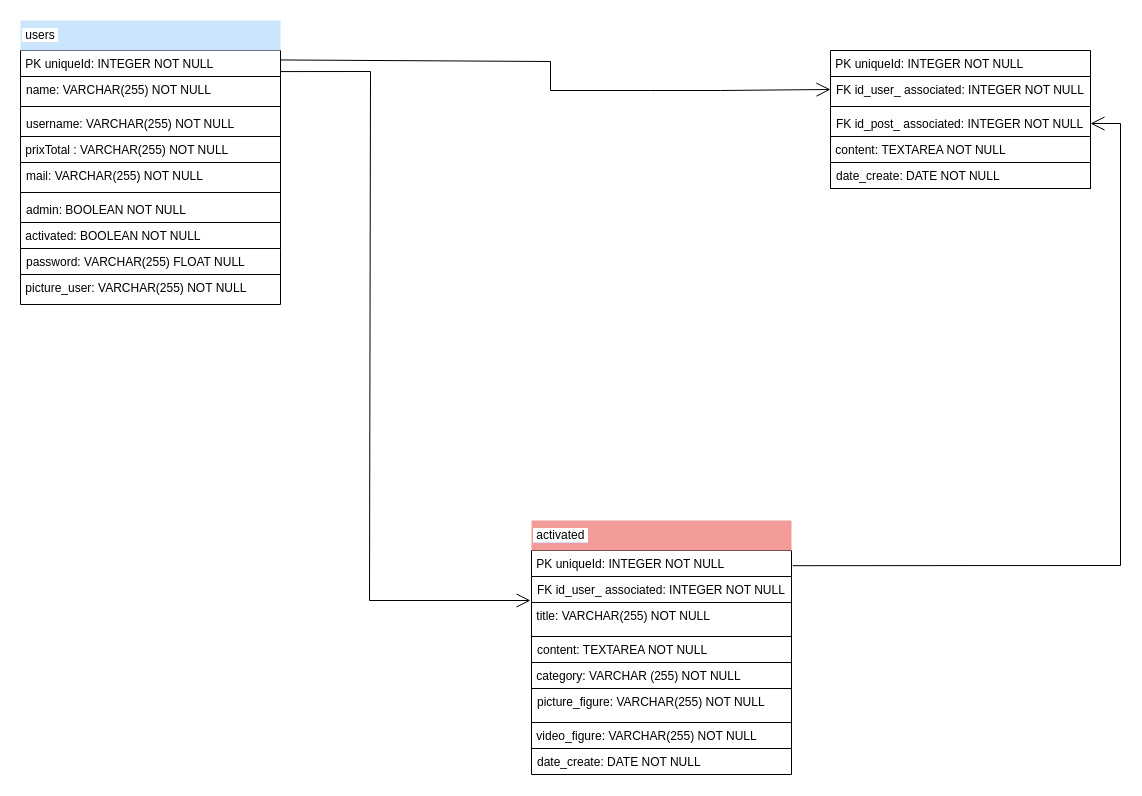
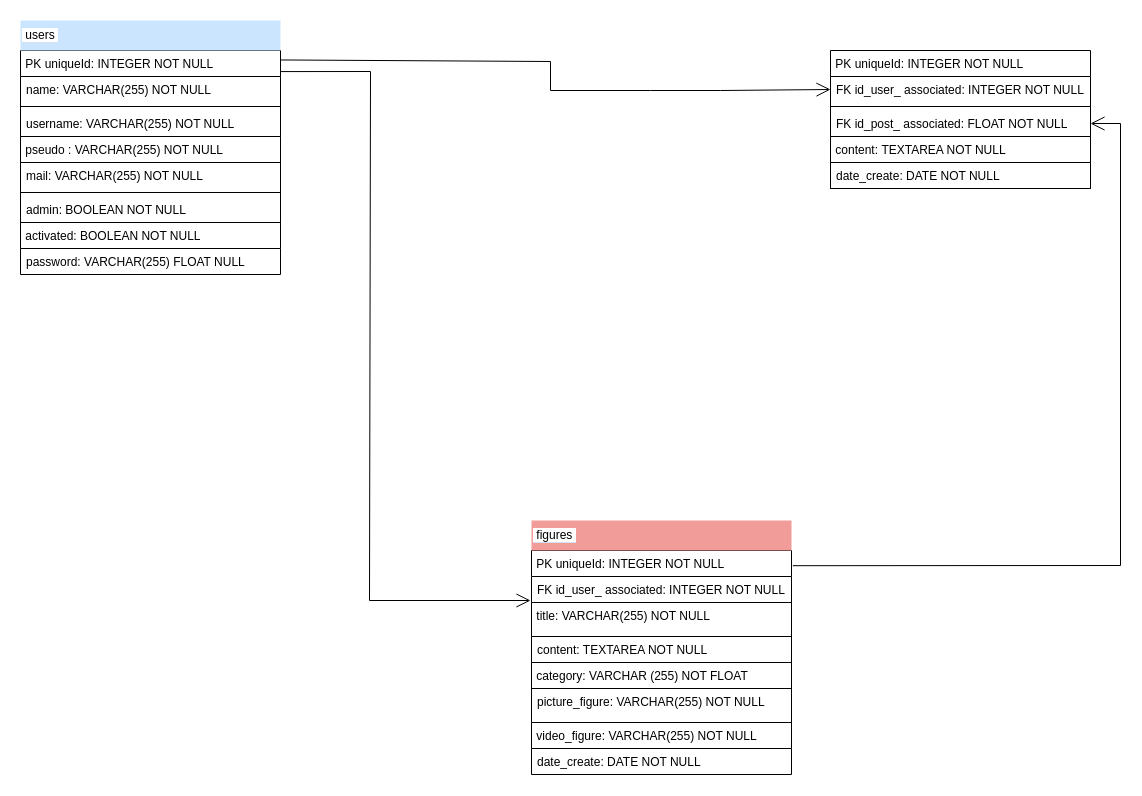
(958, 125) -> (952, 125)
(124, 151) -> (117, 151)
(151, 290) -> none
(562, 536) -> (555, 536)
(635, 677) -> (638, 677)
